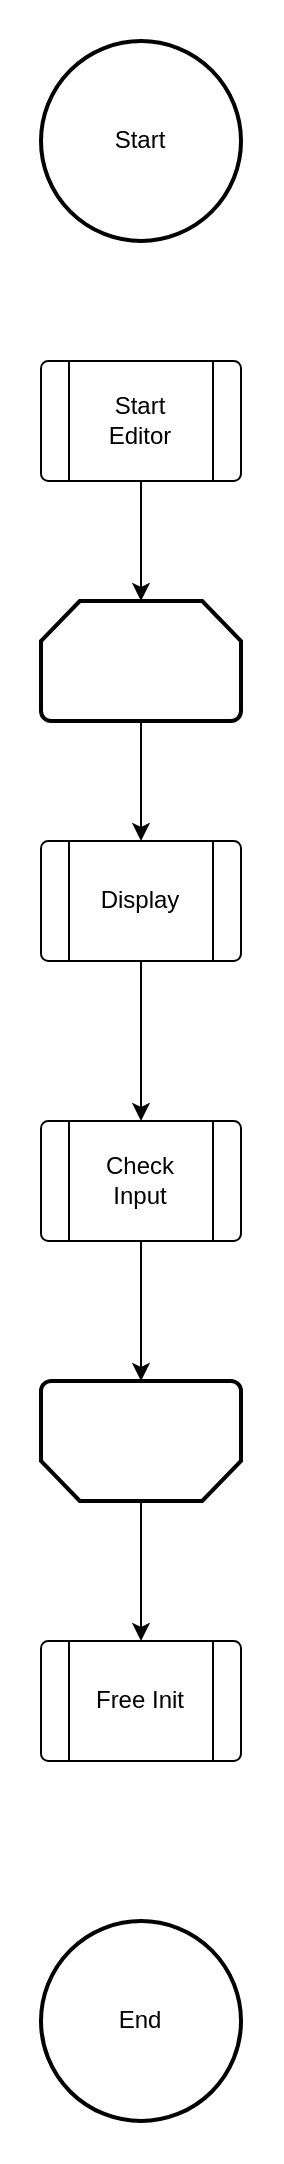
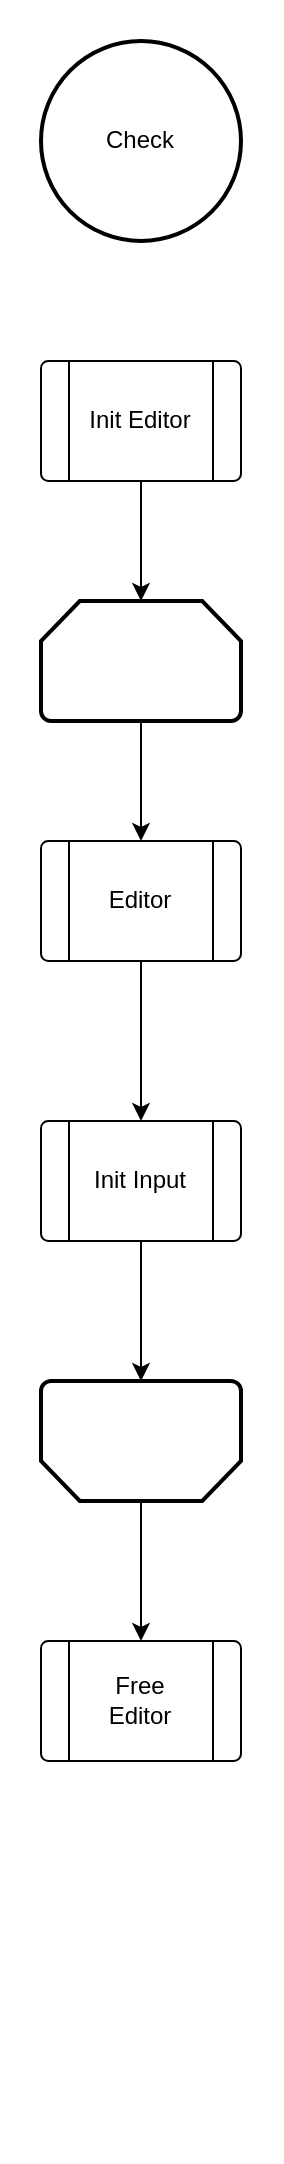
(141, 141) -> (141, 141)
(141, 421) -> (141, 421)
(141, 901) -> (141, 901)
(141, 1181) -> (141, 1181)
(141, 1701) -> (141, 1701)
(141, 2021) -> none
